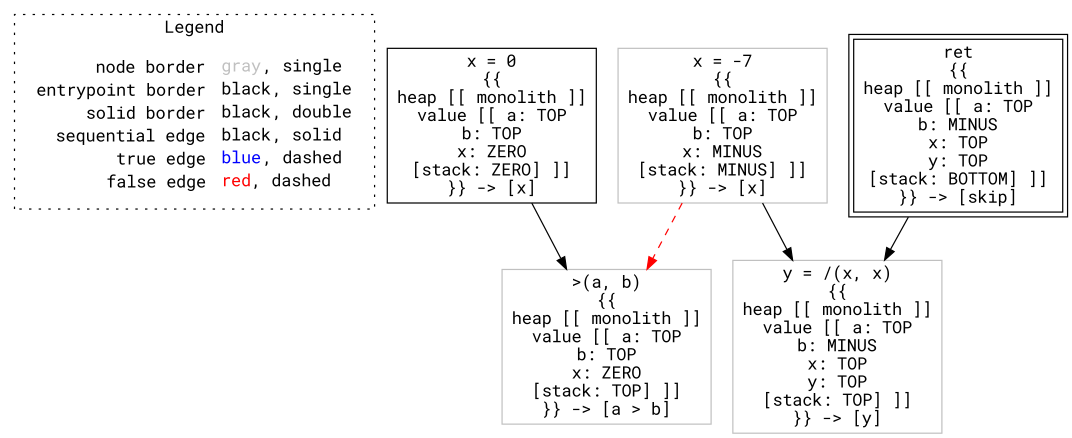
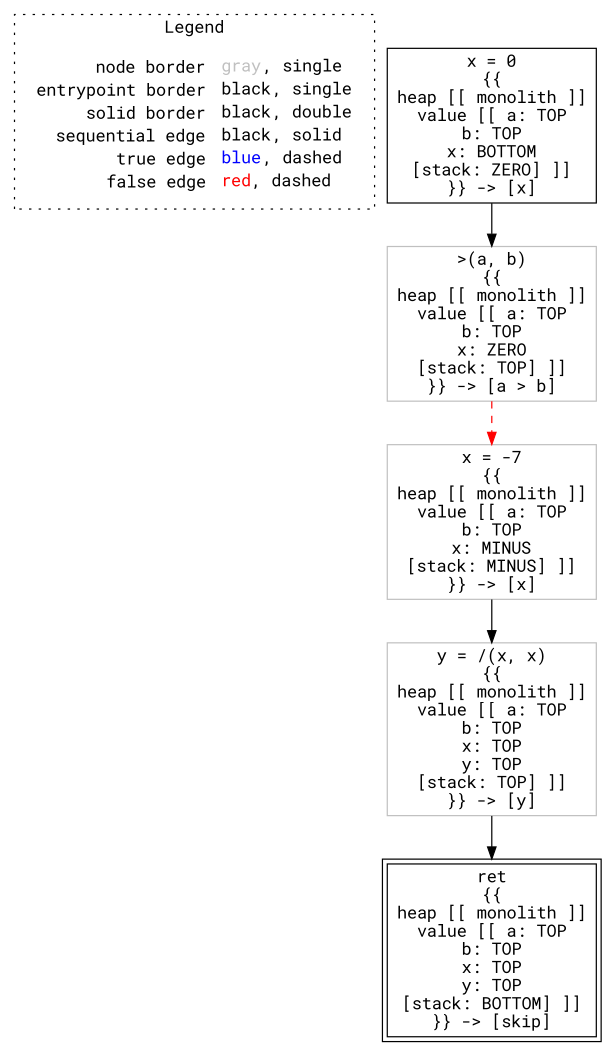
(958, 125) -> (492, 950)
(492, 152) -> (492, 152)
(667, 231) -> (492, 417)
(899, 233) -> (492, 831)
(837, 346) -> (492, 729)
